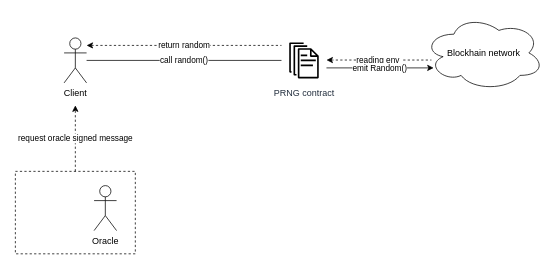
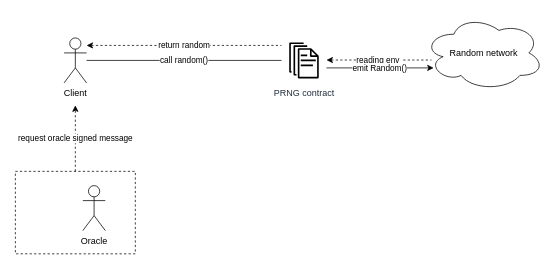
(484, 53) -> (484, 53)
(105, 208) -> (94, 208)
